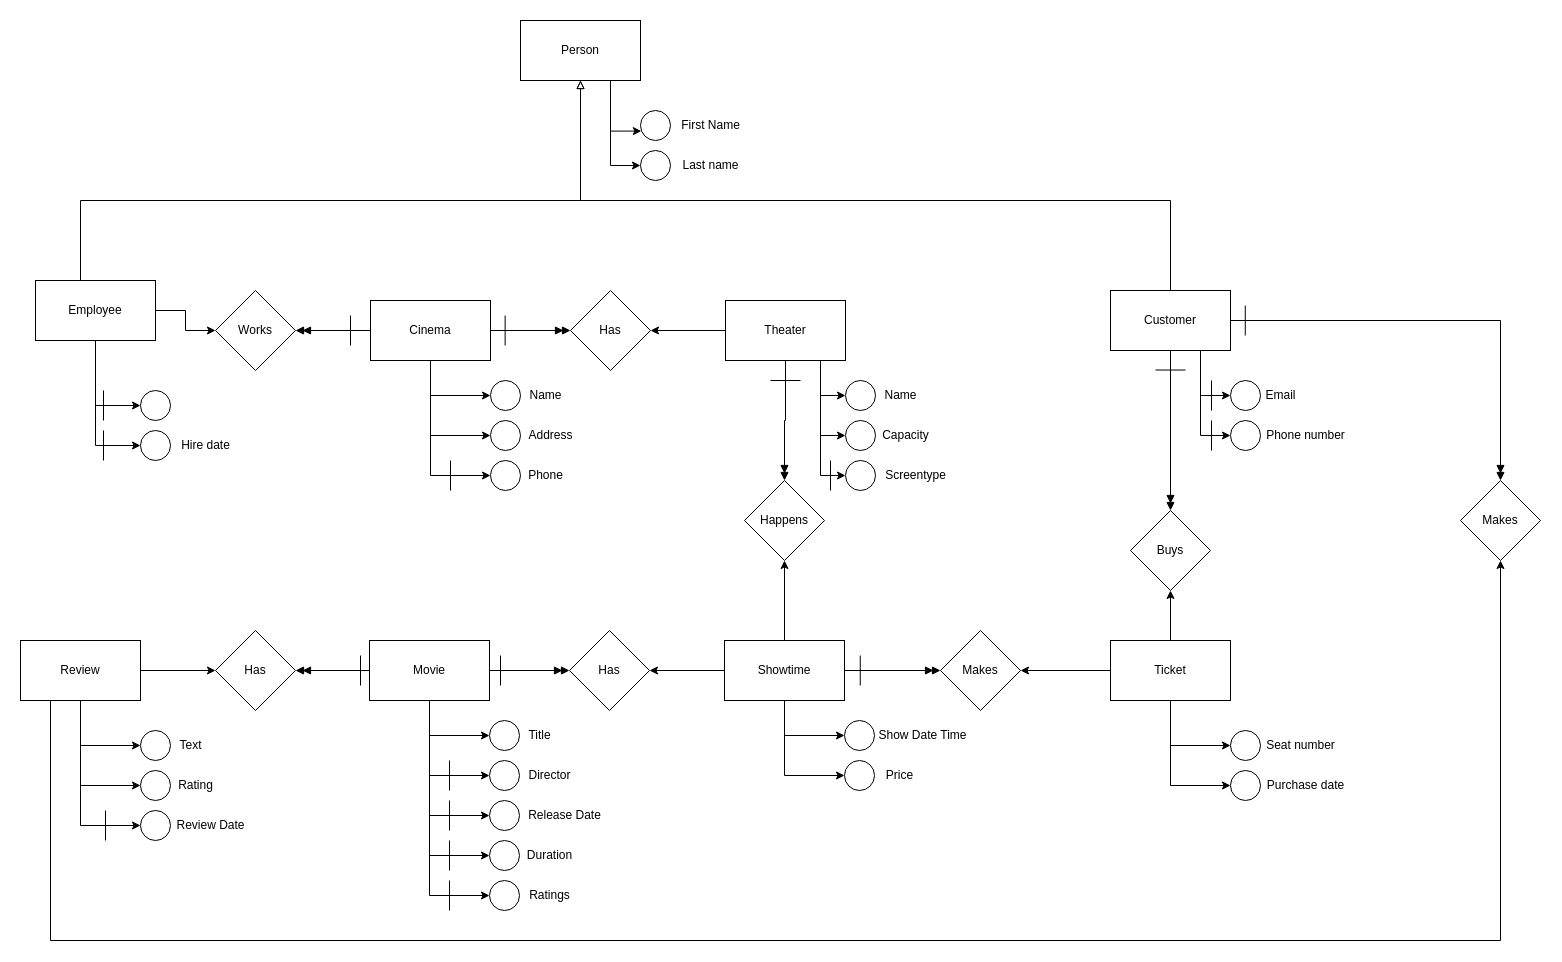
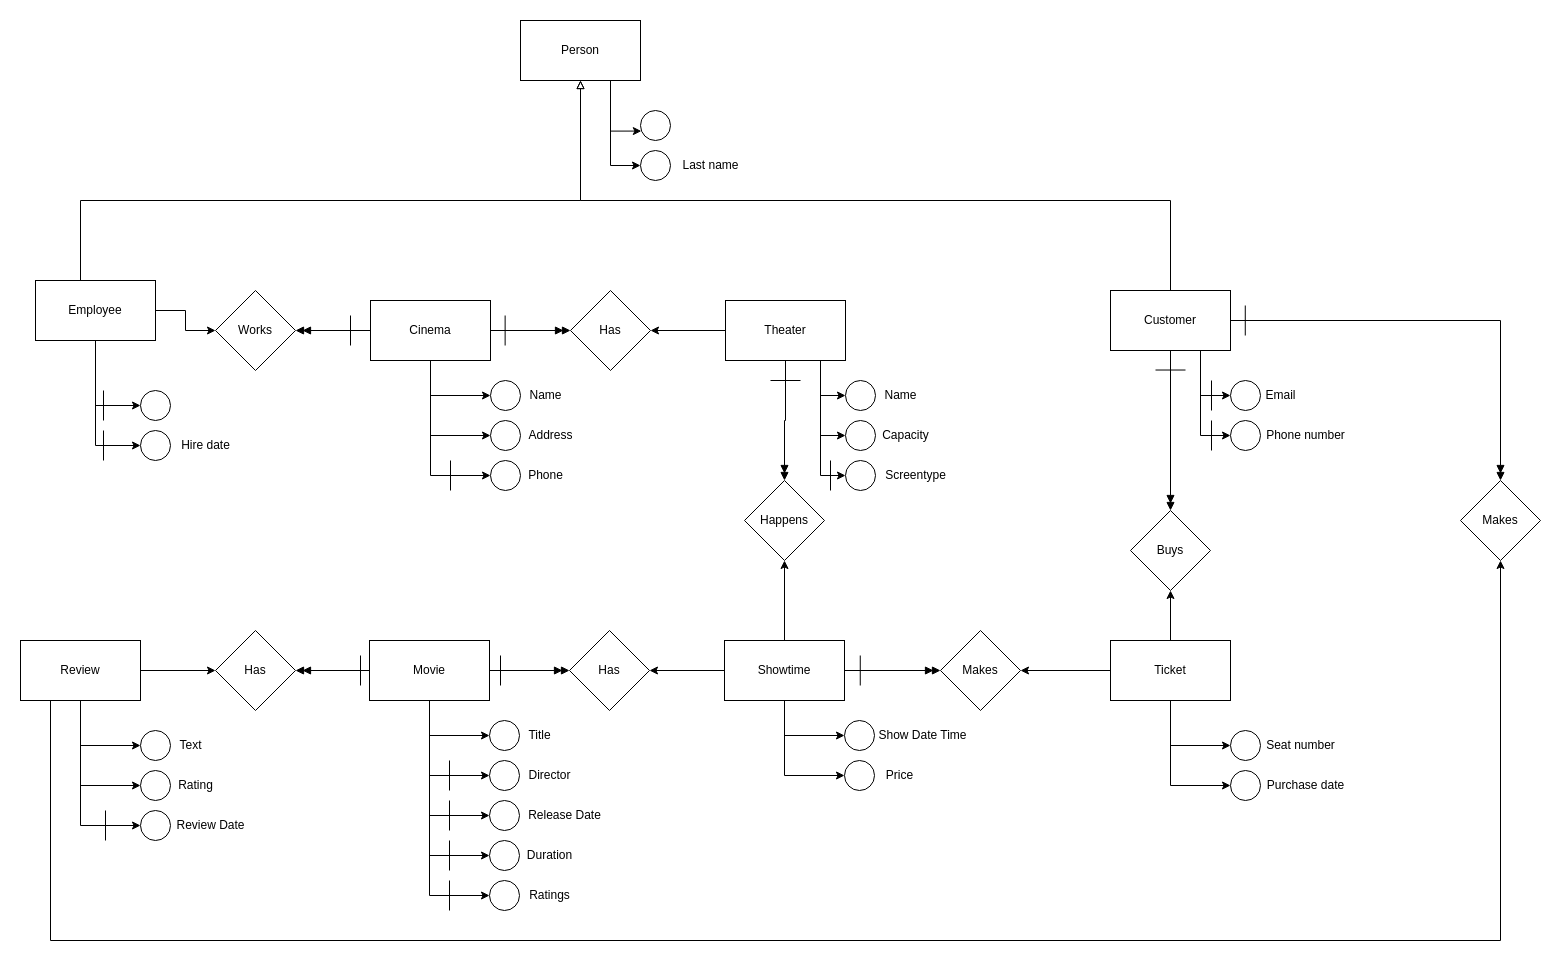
(711, 126) -> none
